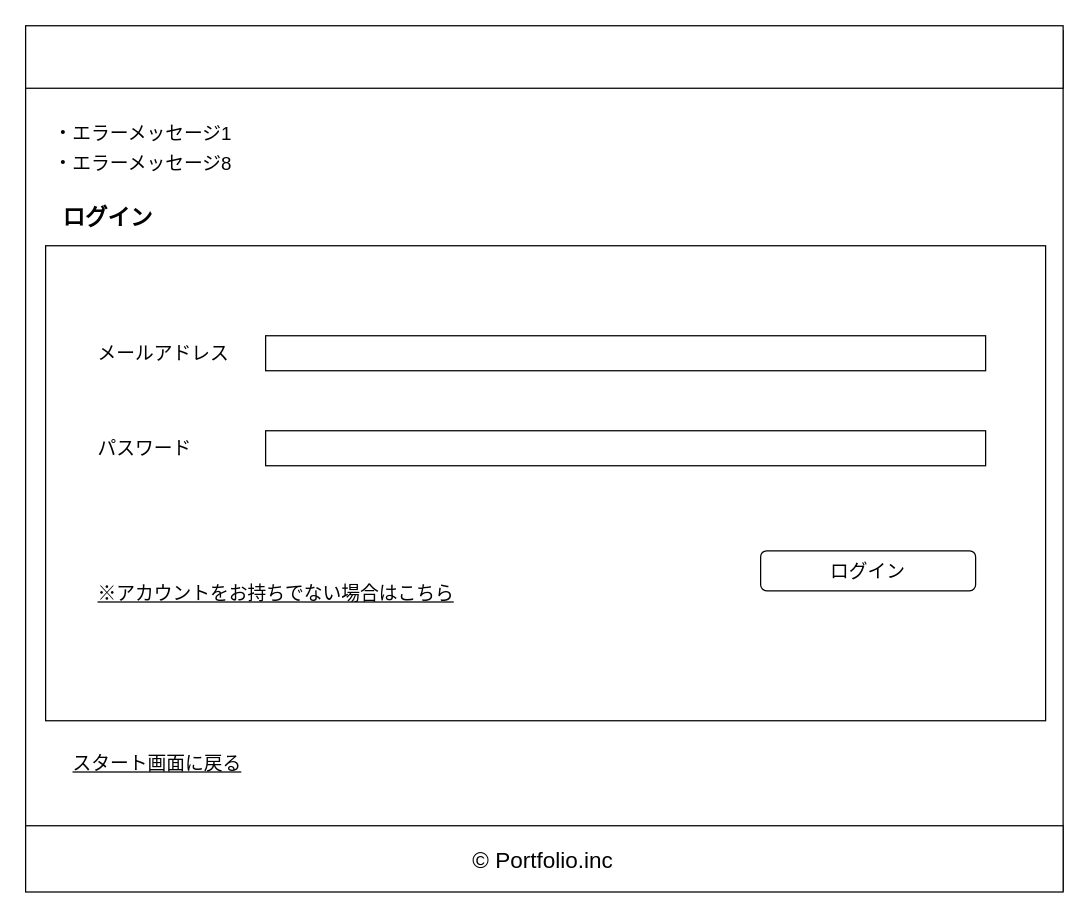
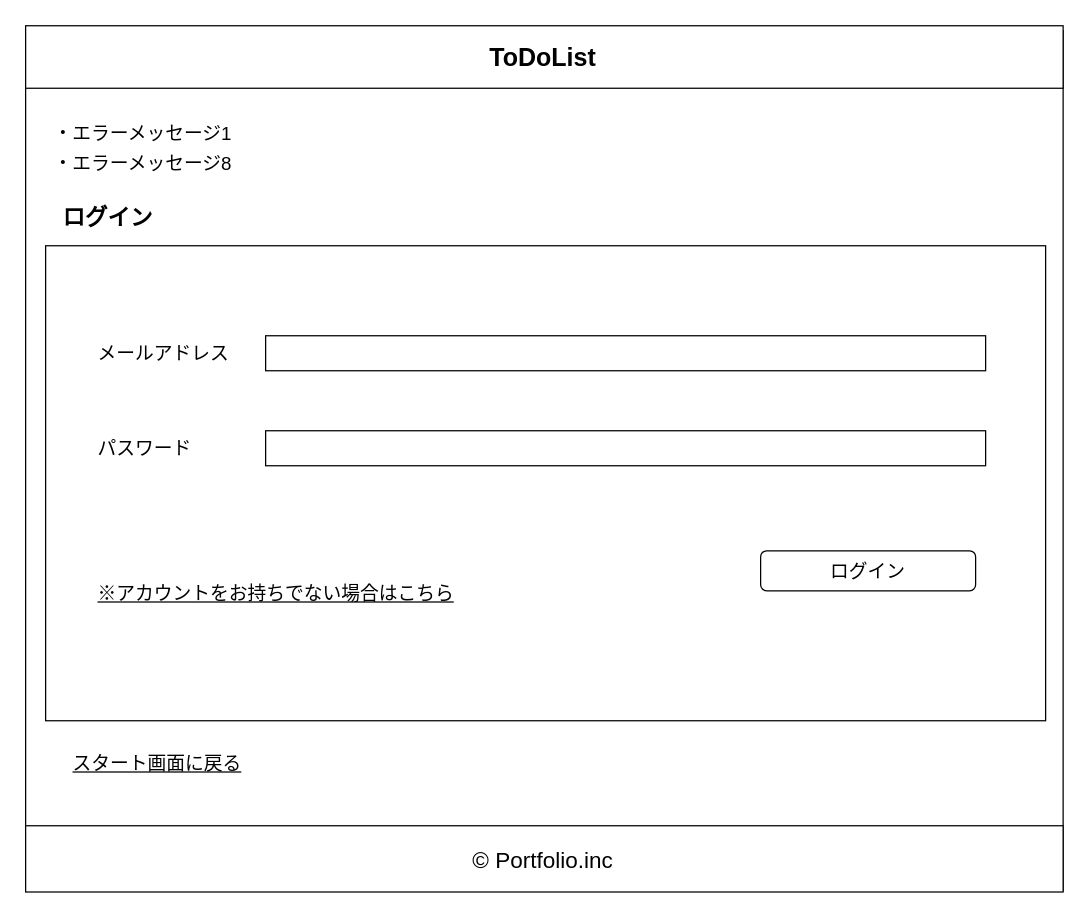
none -> (543, 57)
